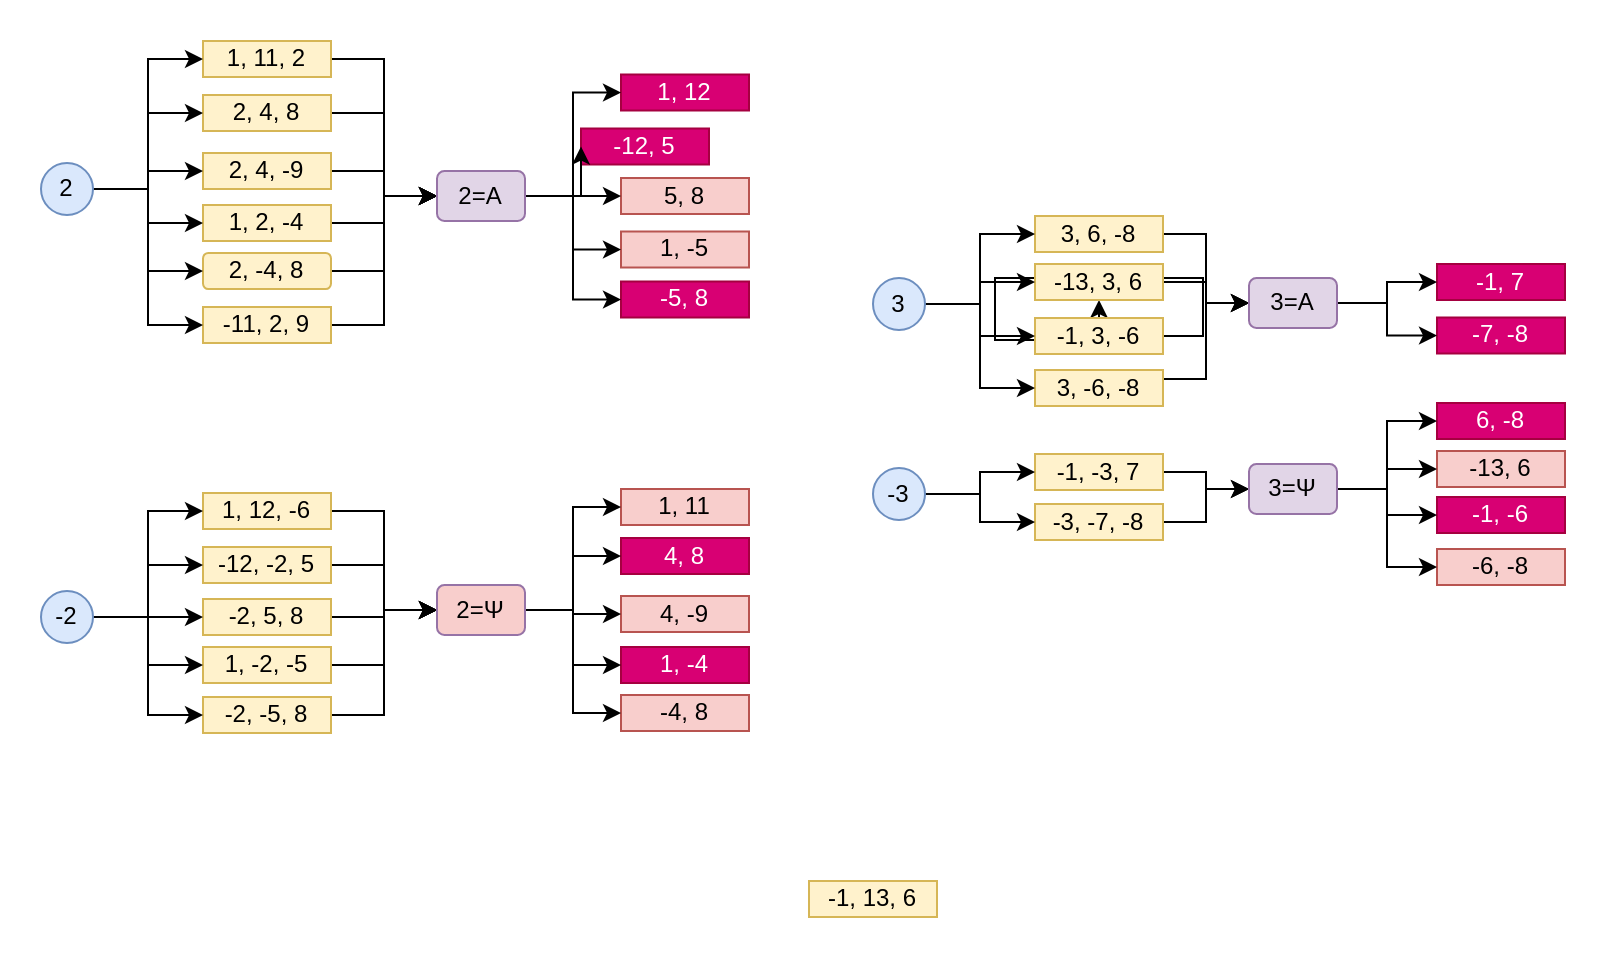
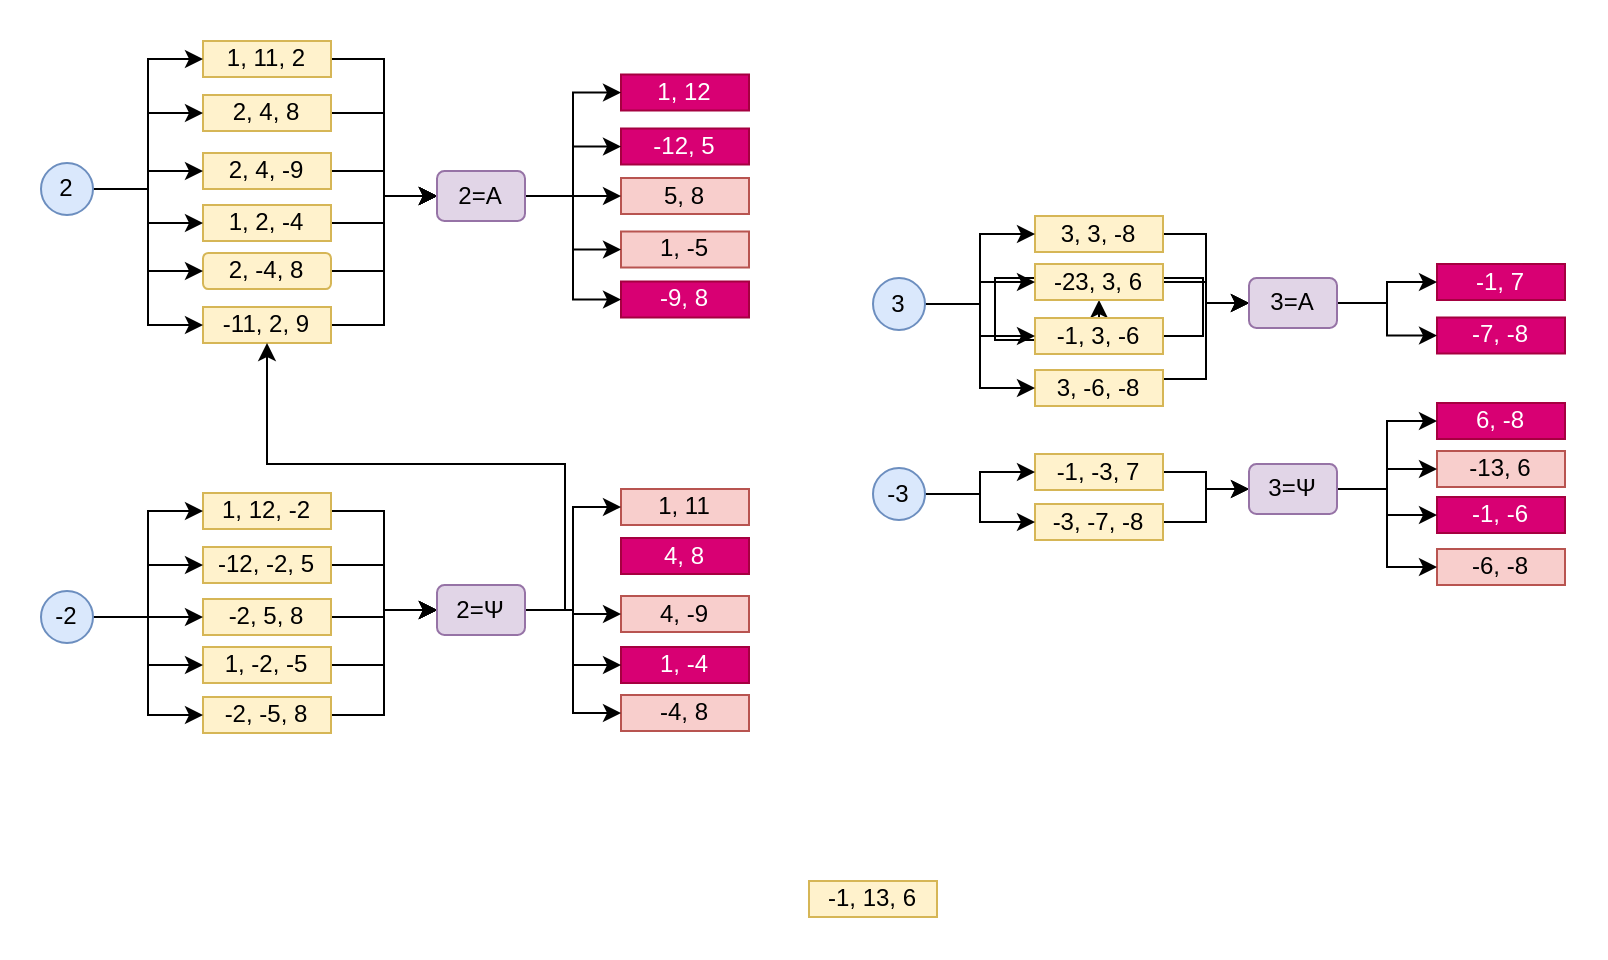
(645, 147) -> (685, 147)
(1099, 235) -> (1099, 235)
(1099, 283) -> (1099, 283)
(685, 299) -> (685, 299)
(267, 511) -> (267, 511)
(592, 556) -> (434, 464)
(481, 610) -> (481, 610)
